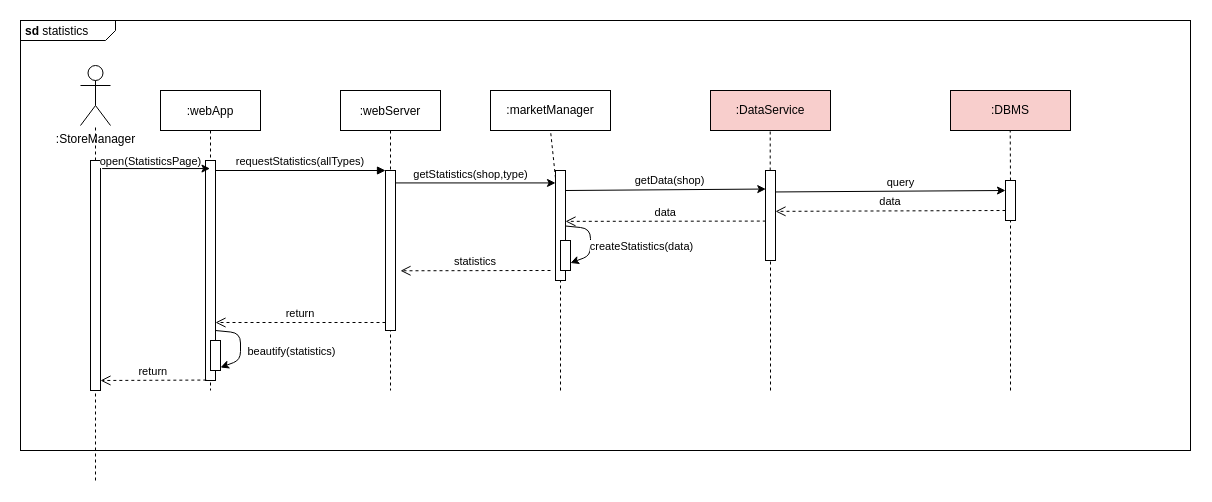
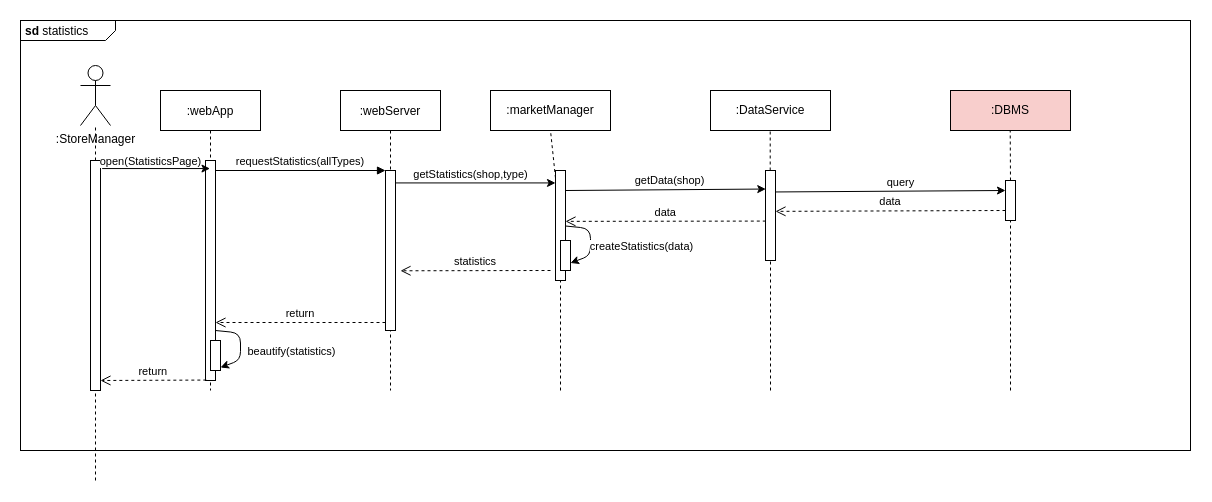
(771, 111) -> (771, 111)
